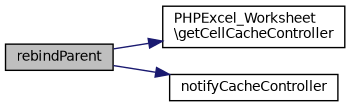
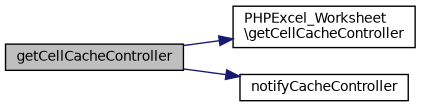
(59, 57) -> (94, 57)
